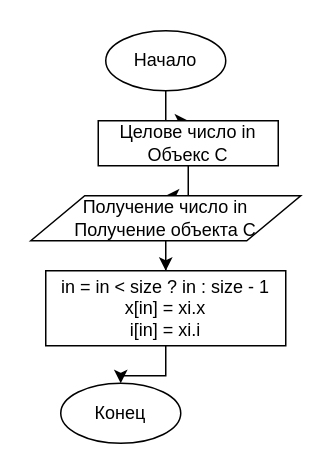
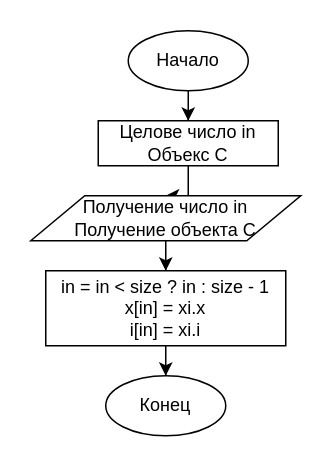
(166, 61) -> (188, 61)
(121, 413) -> (166, 406)
